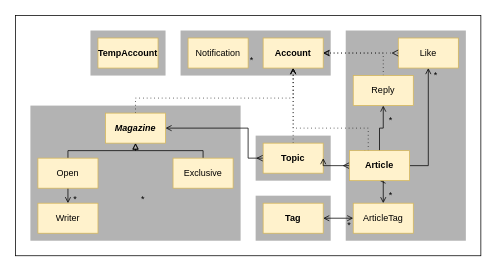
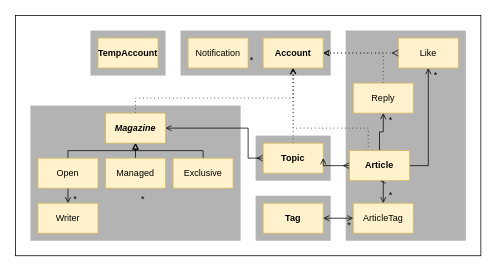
(383, 90) -> (383, 98)
none -> (135, 156)
none -> (135, 173)
